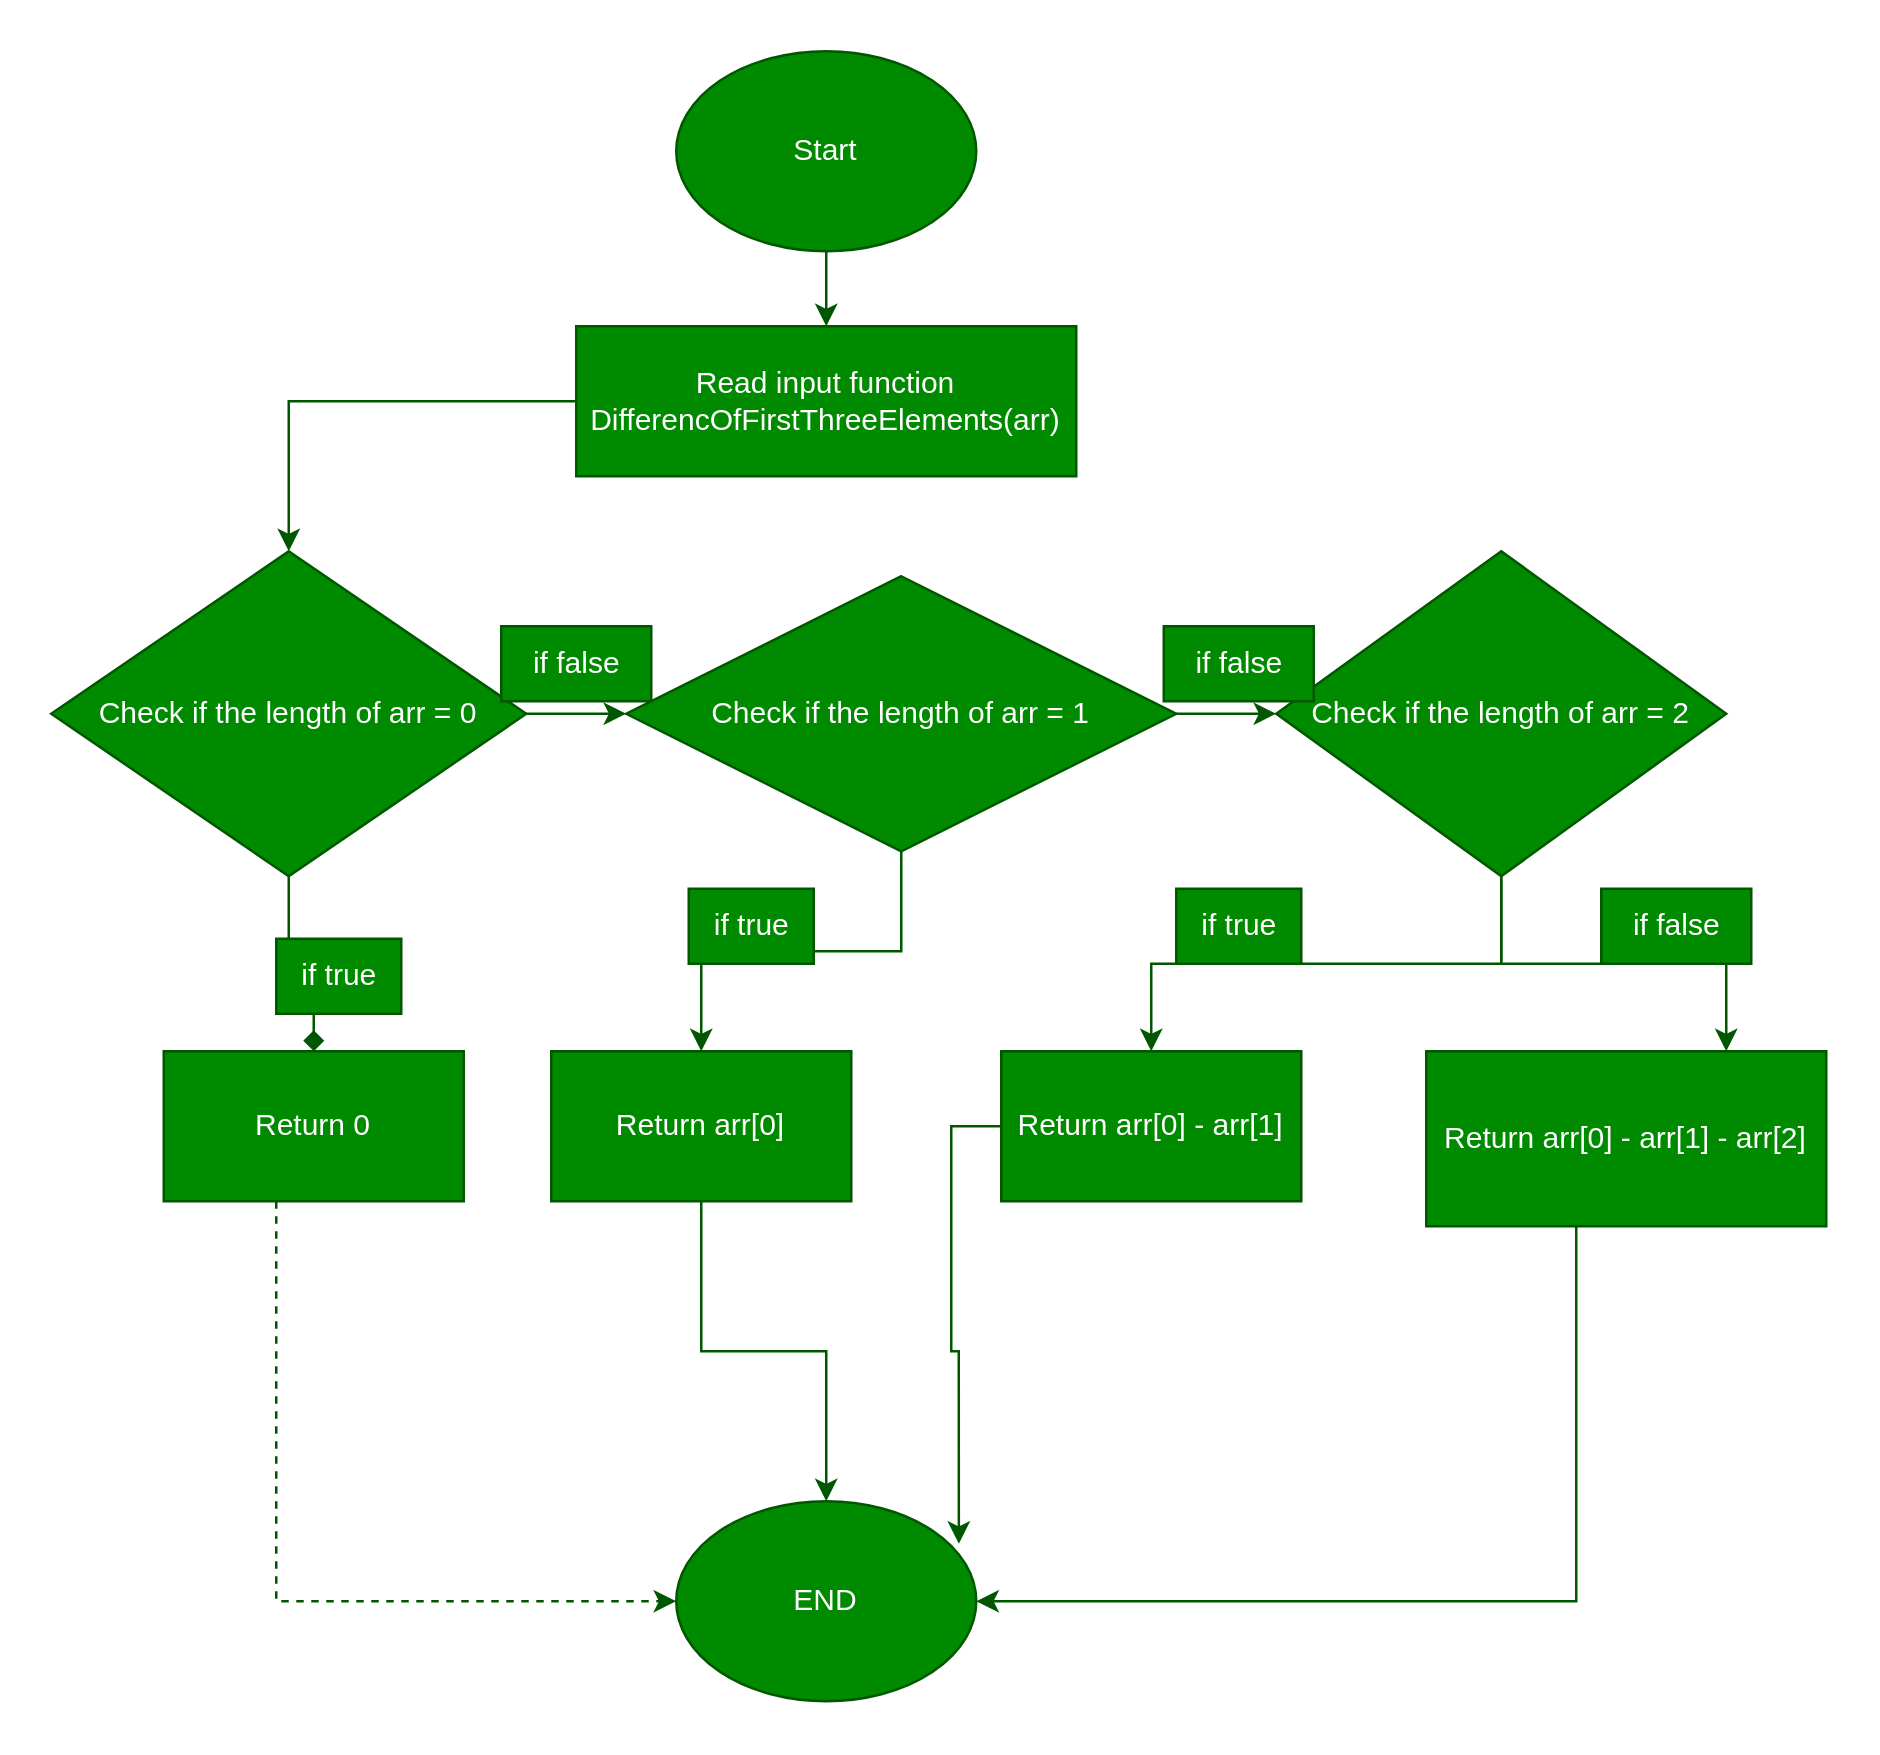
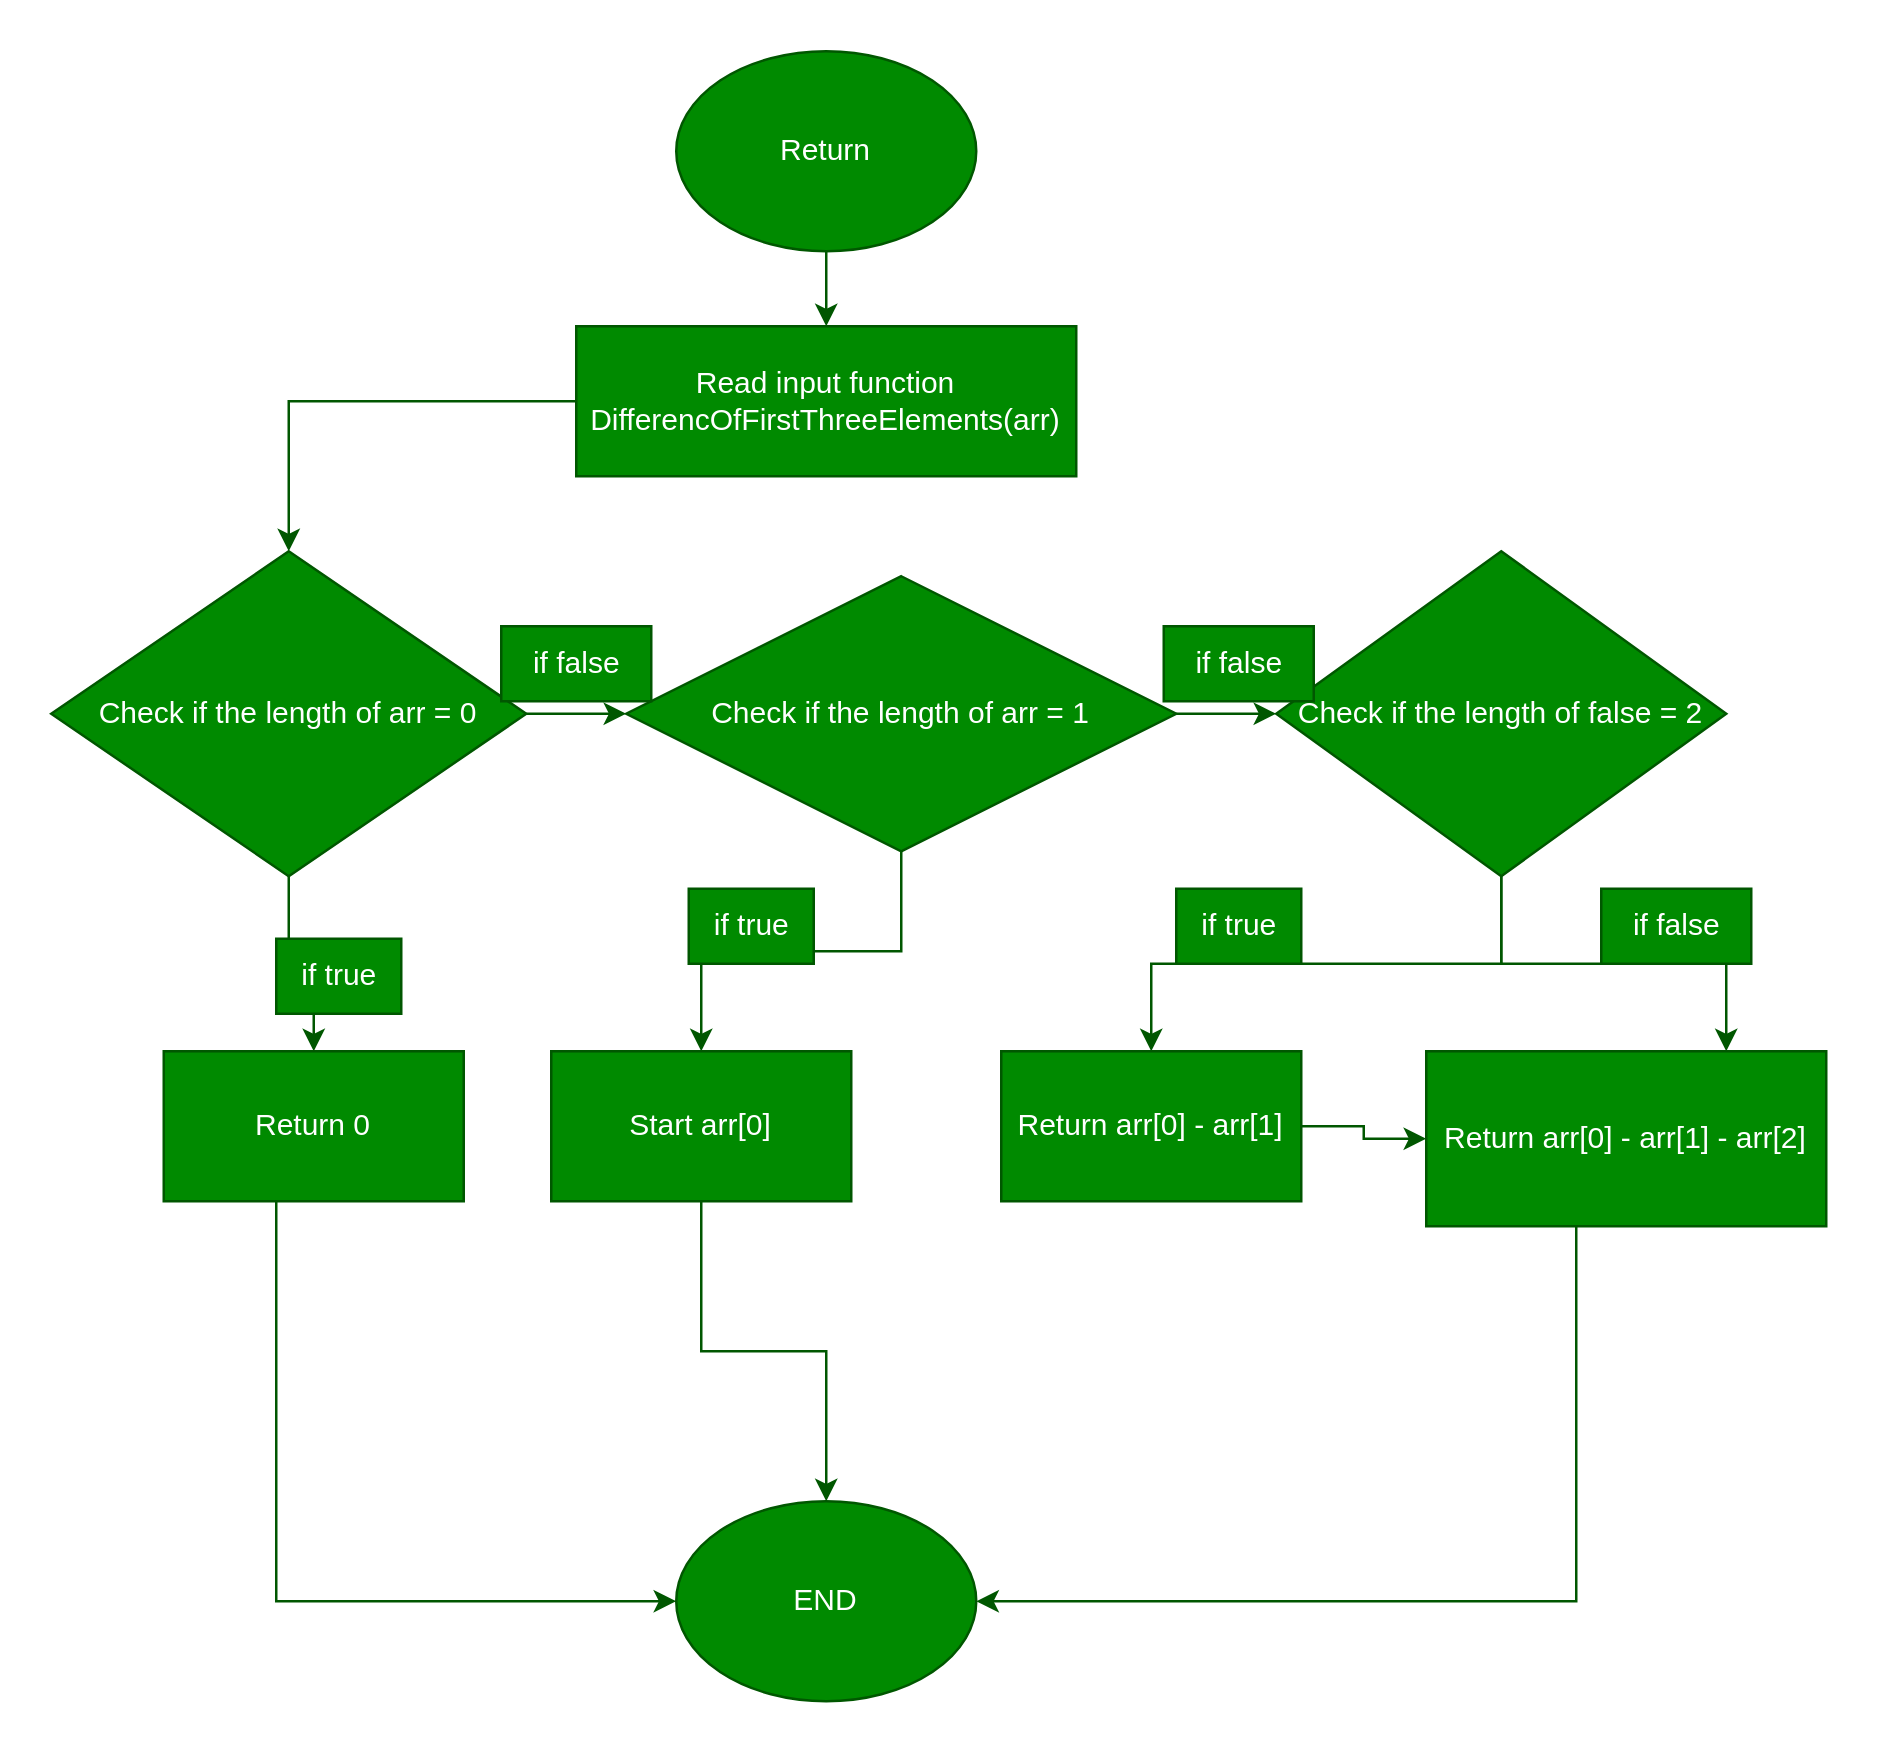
(826, 151) -> (826, 151)
(1501, 714) -> (1501, 714)
(314, 1031) -> (314, 1032)
(701, 1126) -> (701, 1126)
(951, 1305) -> (1362, 1126)
(276, 1592) -> (276, 1592)
